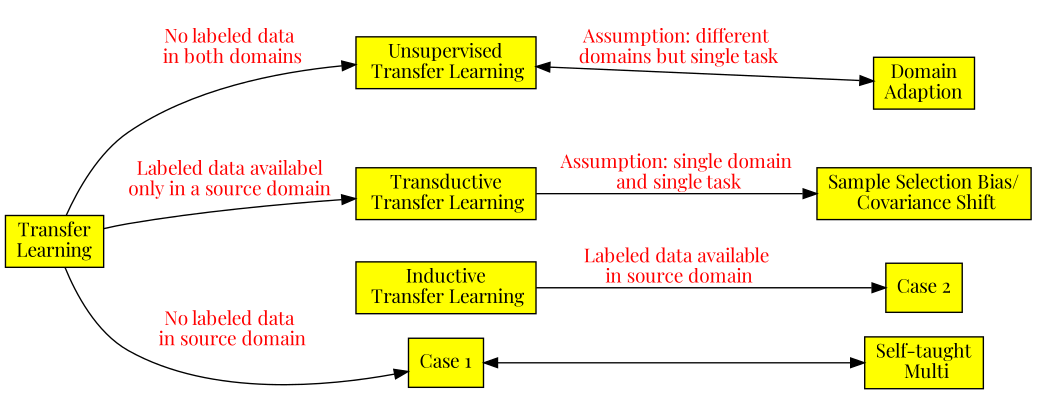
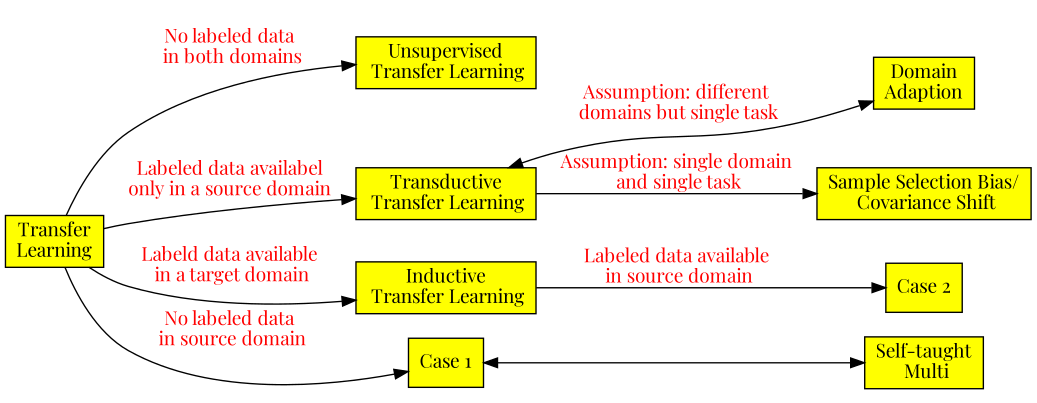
(705, 74) -> (691, 136)
none -> (213, 301)
